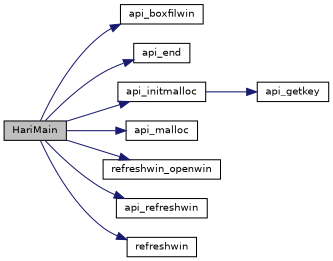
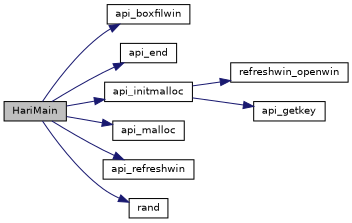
(93, 148) -> (207, 84)
(162, 247) -> (149, 208)
